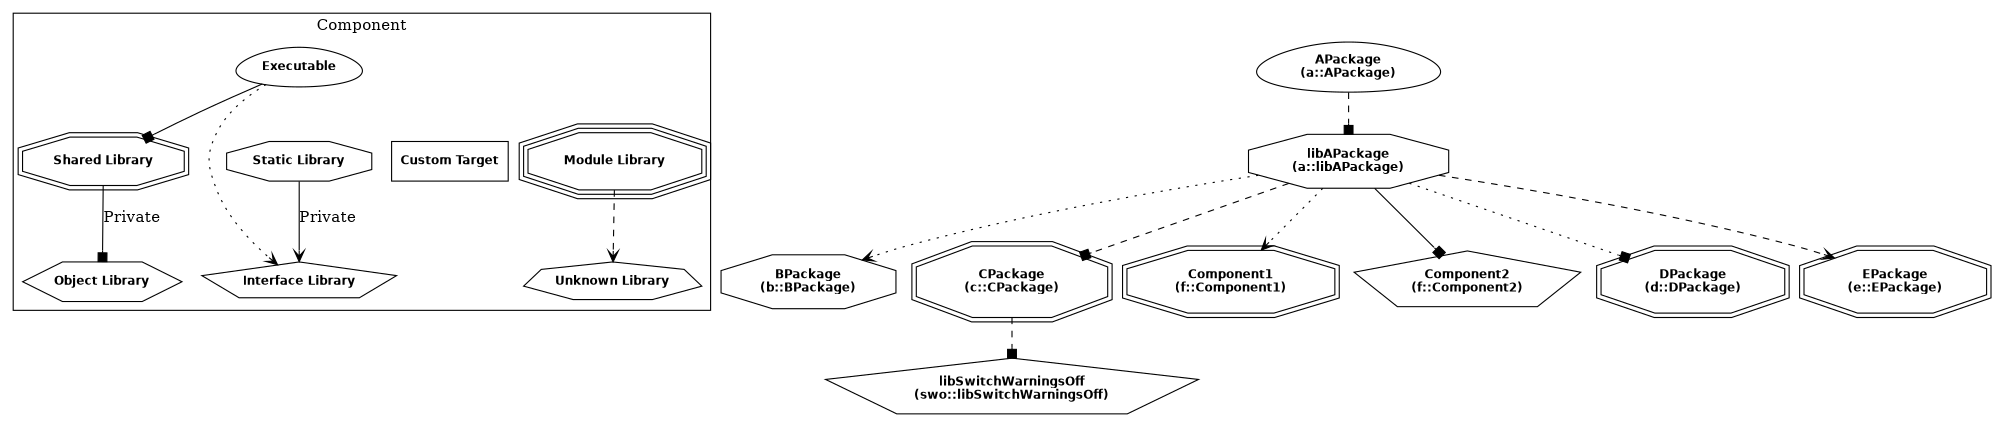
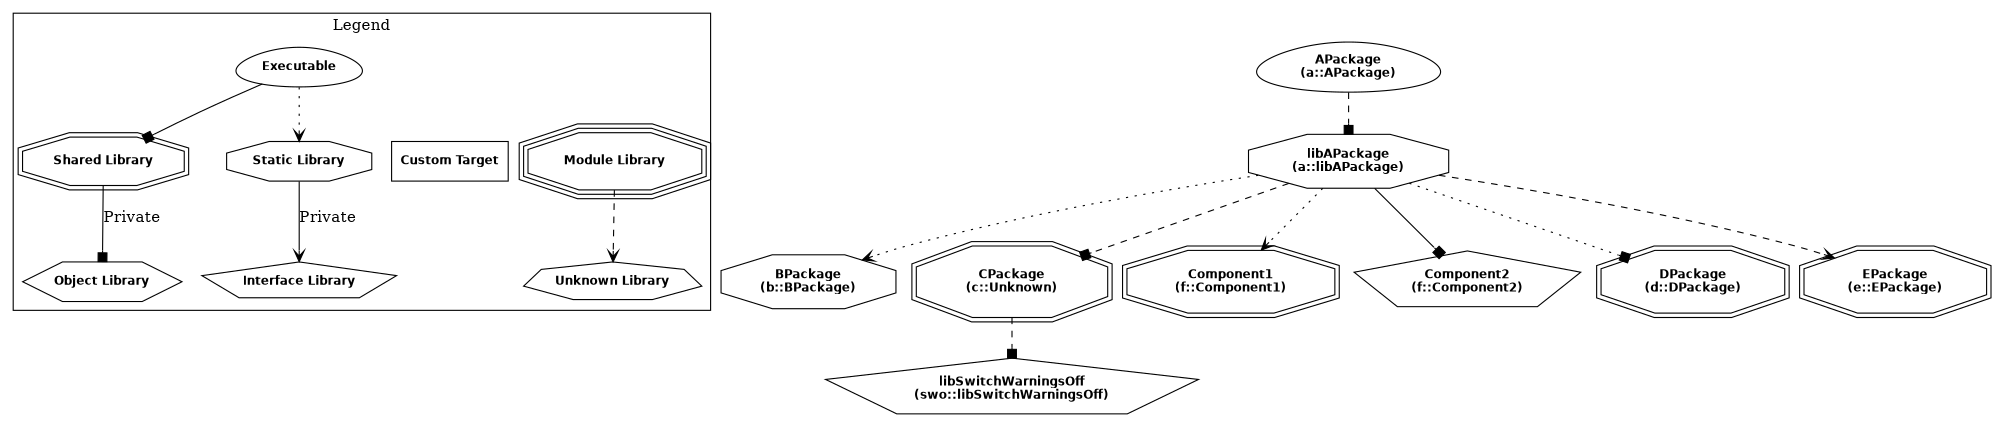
(362, 26) -> (362, 26)
(210, 169) -> (299, 109)
(1012, 282) -> (1012, 282)
